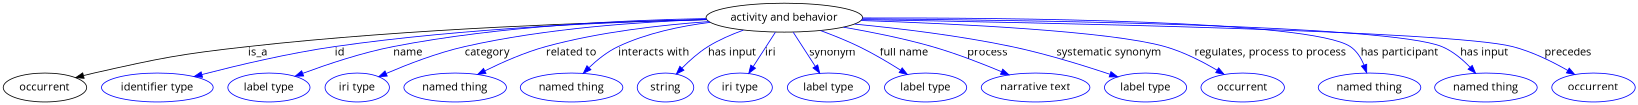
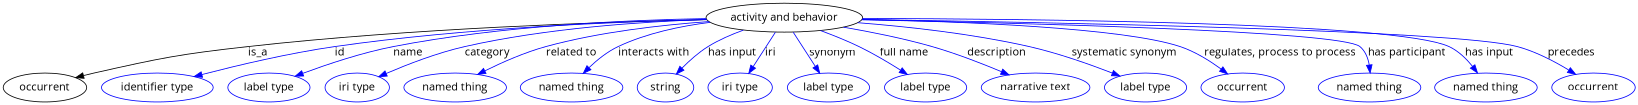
(988, 53) -> (997, 53)
